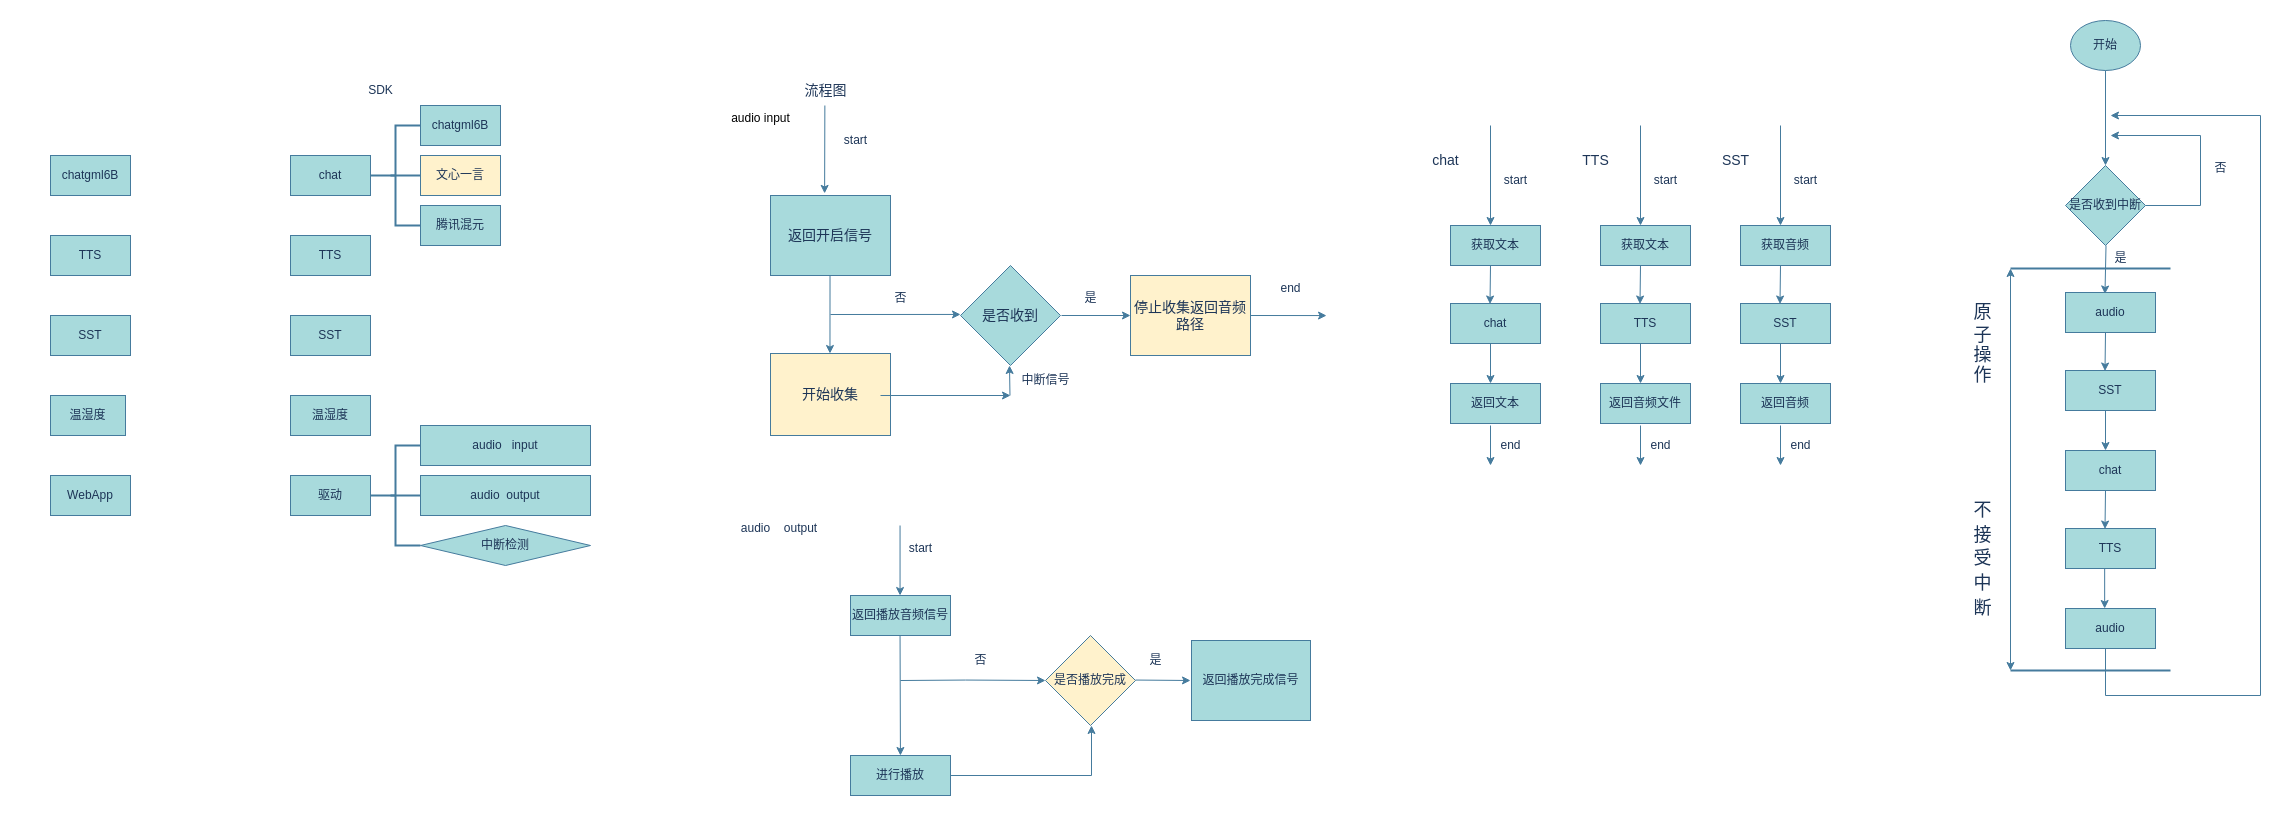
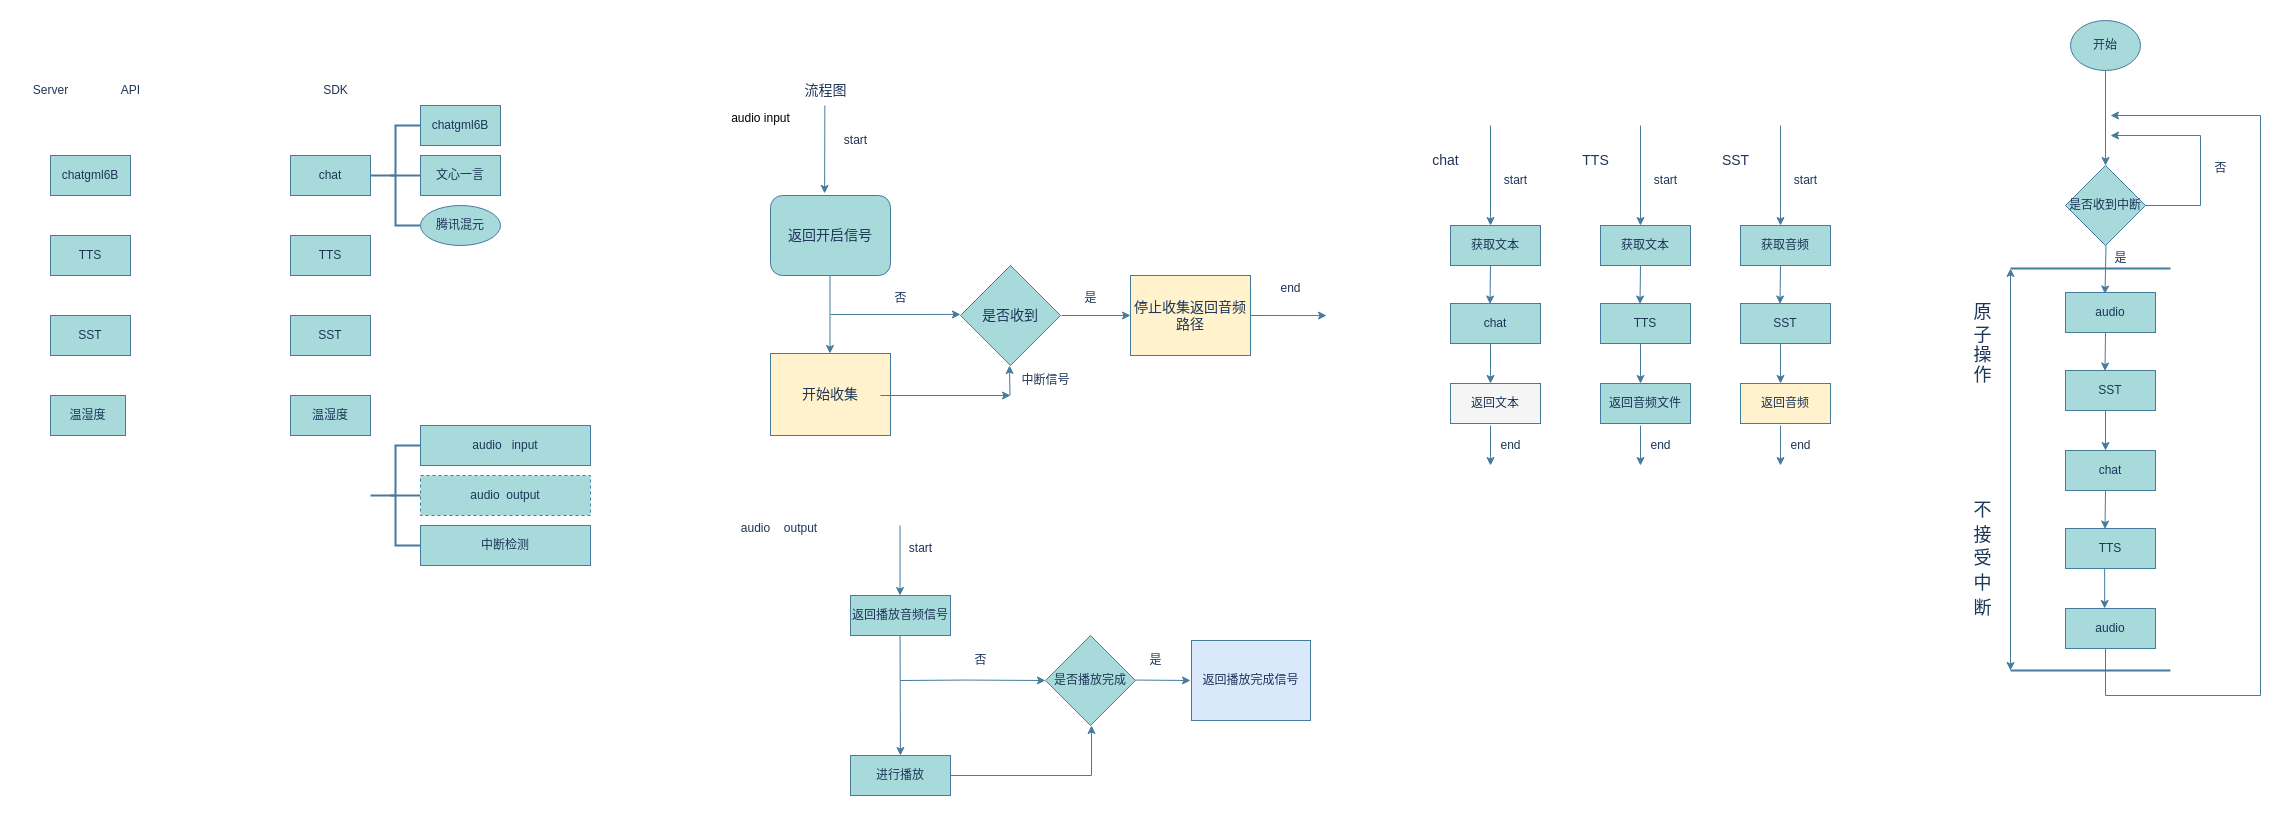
none -> (51, 91)
none -> (131, 91)
(381, 91) -> (336, 91)
(461, 176) -> (461, 176)
(461, 226) -> (461, 226)
(831, 236) -> (831, 236)
(1496, 404) -> (1496, 404)
(1786, 404) -> (1786, 404)
(91, 496) -> none
(331, 496) -> none
(506, 496) -> (506, 496)
(506, 546) -> (506, 546)
(1091, 681) -> (1091, 681)
(1251, 681) -> (1251, 681)
